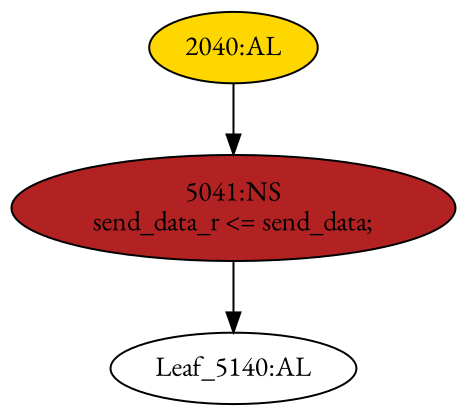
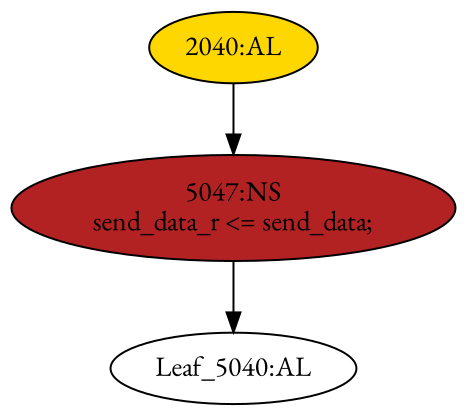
(233, 208) -> (233, 208)
(233, 368) -> (233, 368)
